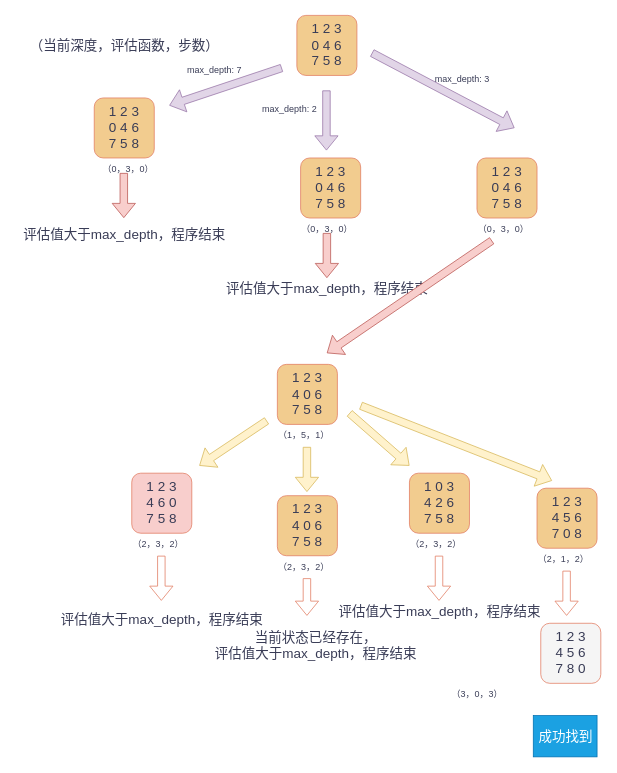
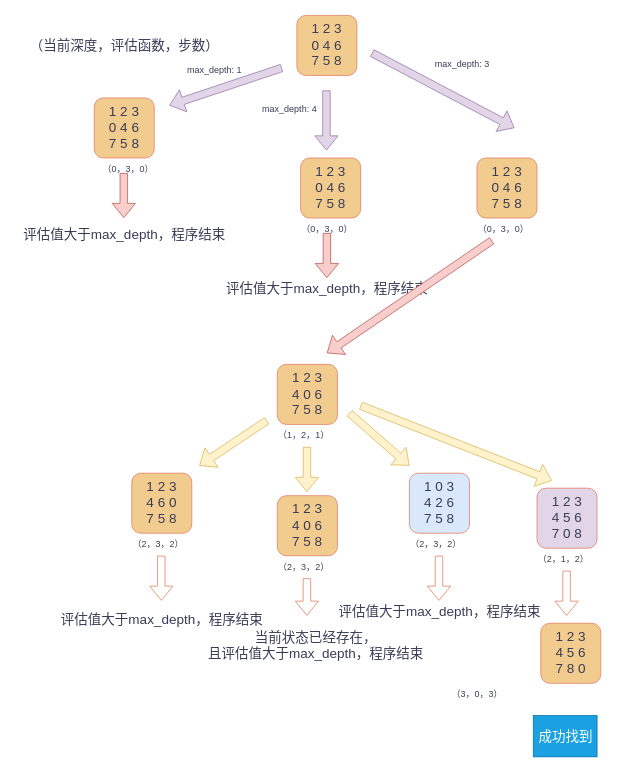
(215, 70) -> (215, 70)
(462, 79) -> (462, 64)
(290, 109) -> (290, 109)
(304, 435) -> (304, 435)
(162, 503) -> (162, 503)
(439, 503) -> (439, 503)
(567, 518) -> (567, 518)
(316, 645) -> (316, 645)
(570, 653) -> (570, 653)
